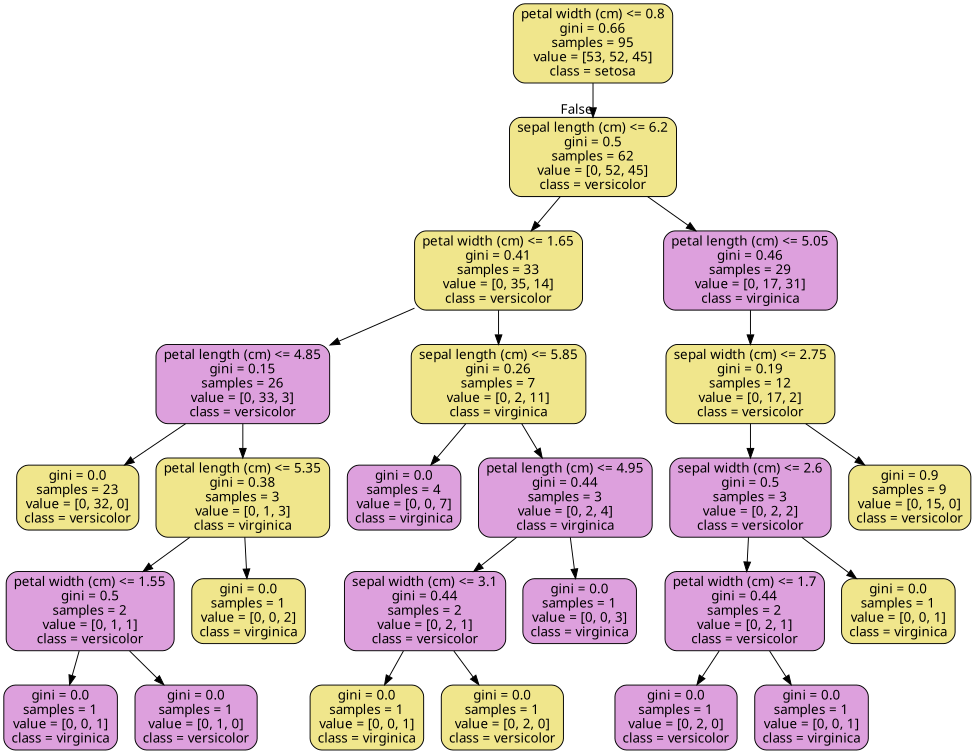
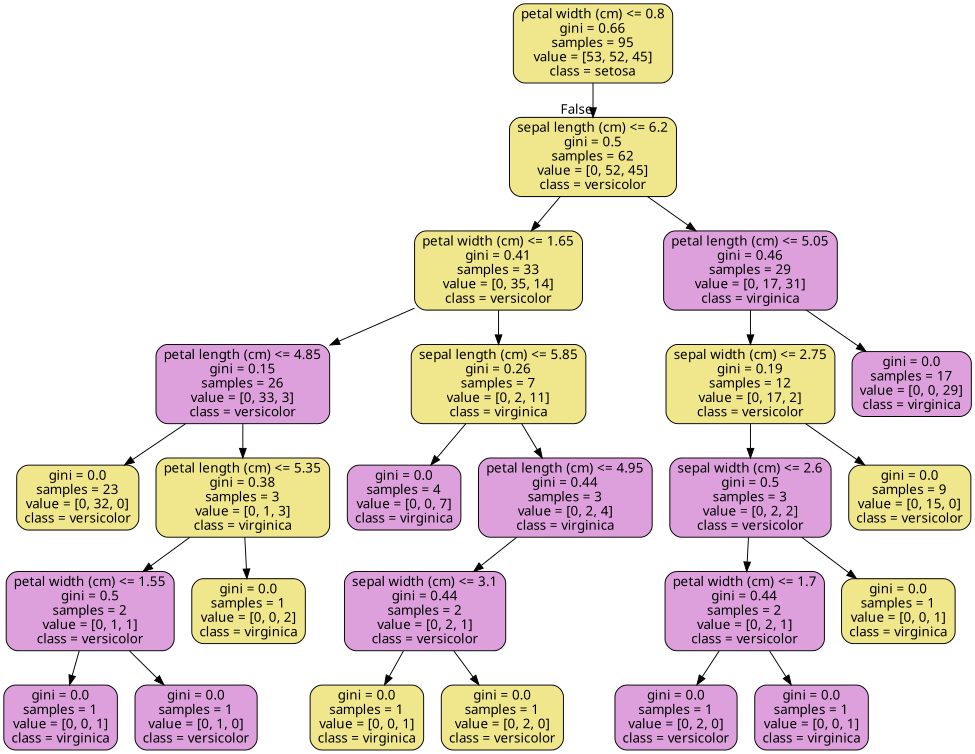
none -> (912, 384)
(910, 498) -> (910, 498)
(580, 611) -> none
